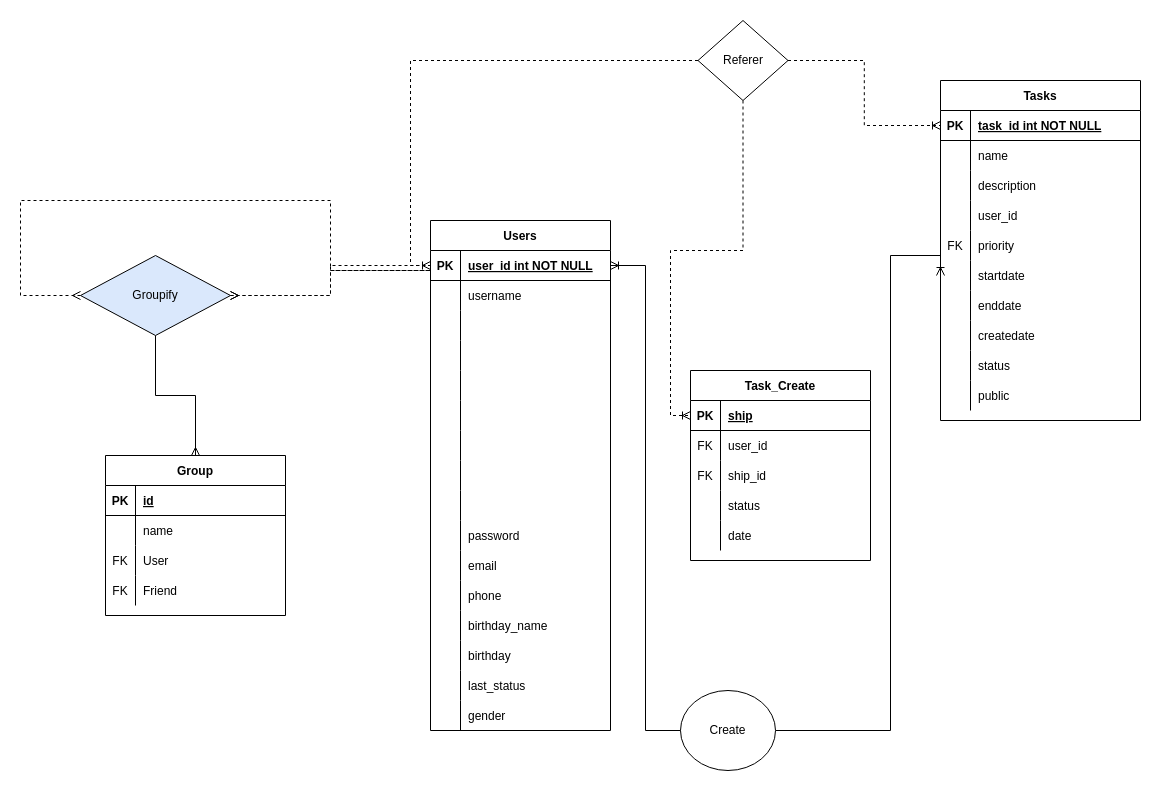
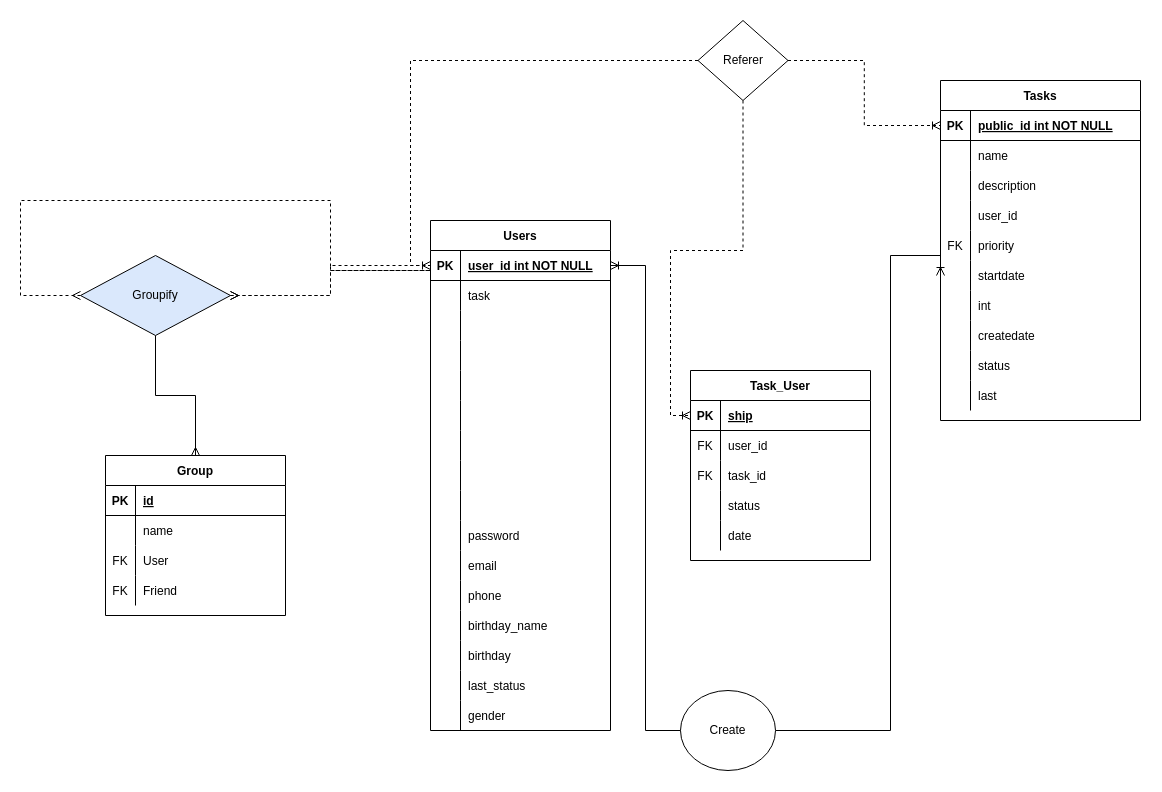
(1037, 126) -> (1041, 126)
(495, 296) -> (481, 296)
(1002, 306) -> (987, 306)
(780, 386) -> (780, 386)
(995, 396) -> (990, 396)
(748, 476) -> (750, 476)
